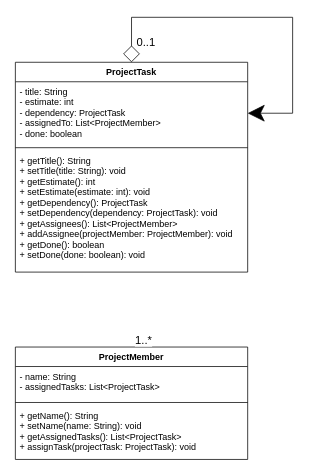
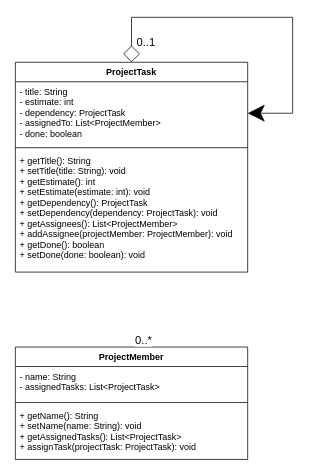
(144, 339) -> (144, 339)
